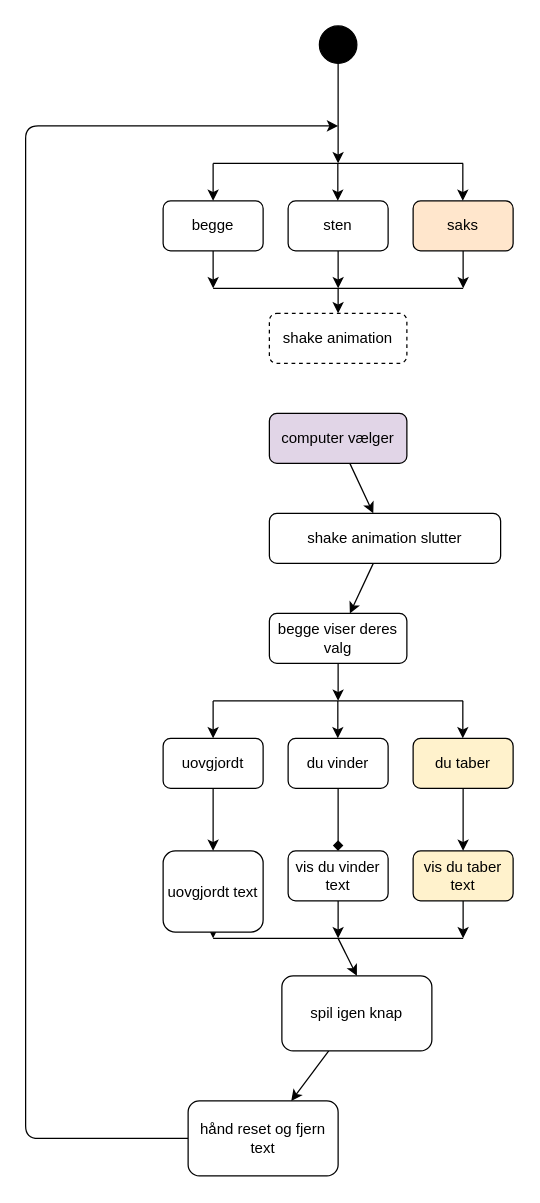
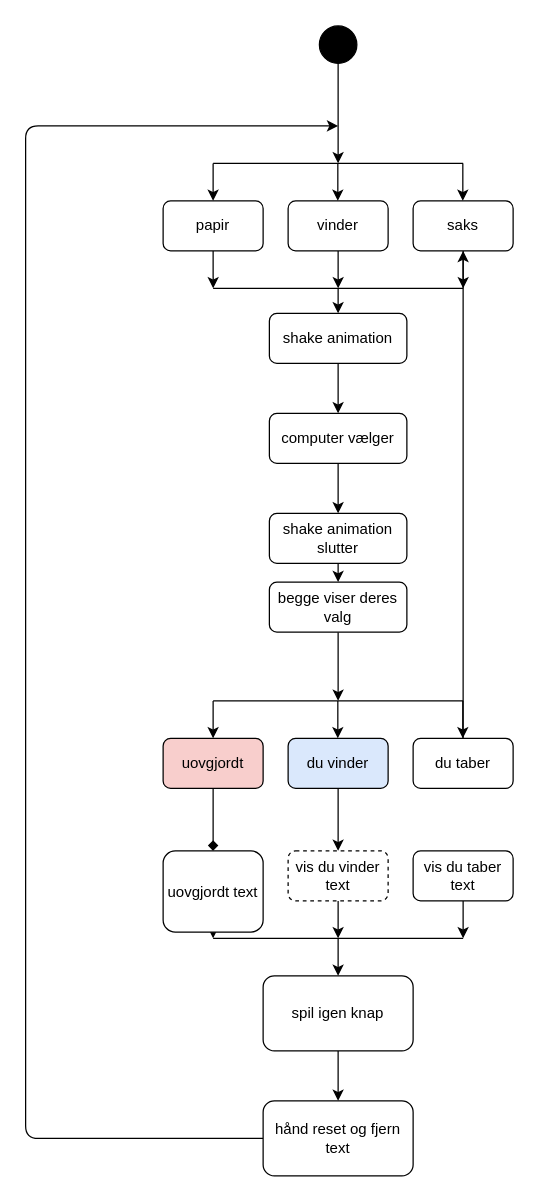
(213, 226) -> (213, 226)
(338, 226) -> (338, 226)
(463, 226) -> (463, 226)
(338, 338) -> (338, 338)
none -> (338, 384)
(338, 438) -> (338, 438)
(385, 538) -> (338, 538)
(338, 638) -> (338, 607)
(213, 763) -> (213, 763)
(338, 763) -> (338, 763)
(463, 763) -> (463, 763)
(463, 815) -> (463, 492)
(338, 840) -> (338, 841)
(213, 841) -> (213, 840)
(338, 876) -> (338, 876)
(463, 876) -> (463, 876)
(357, 1013) -> (338, 1013)
(263, 1138) -> (338, 1138)
